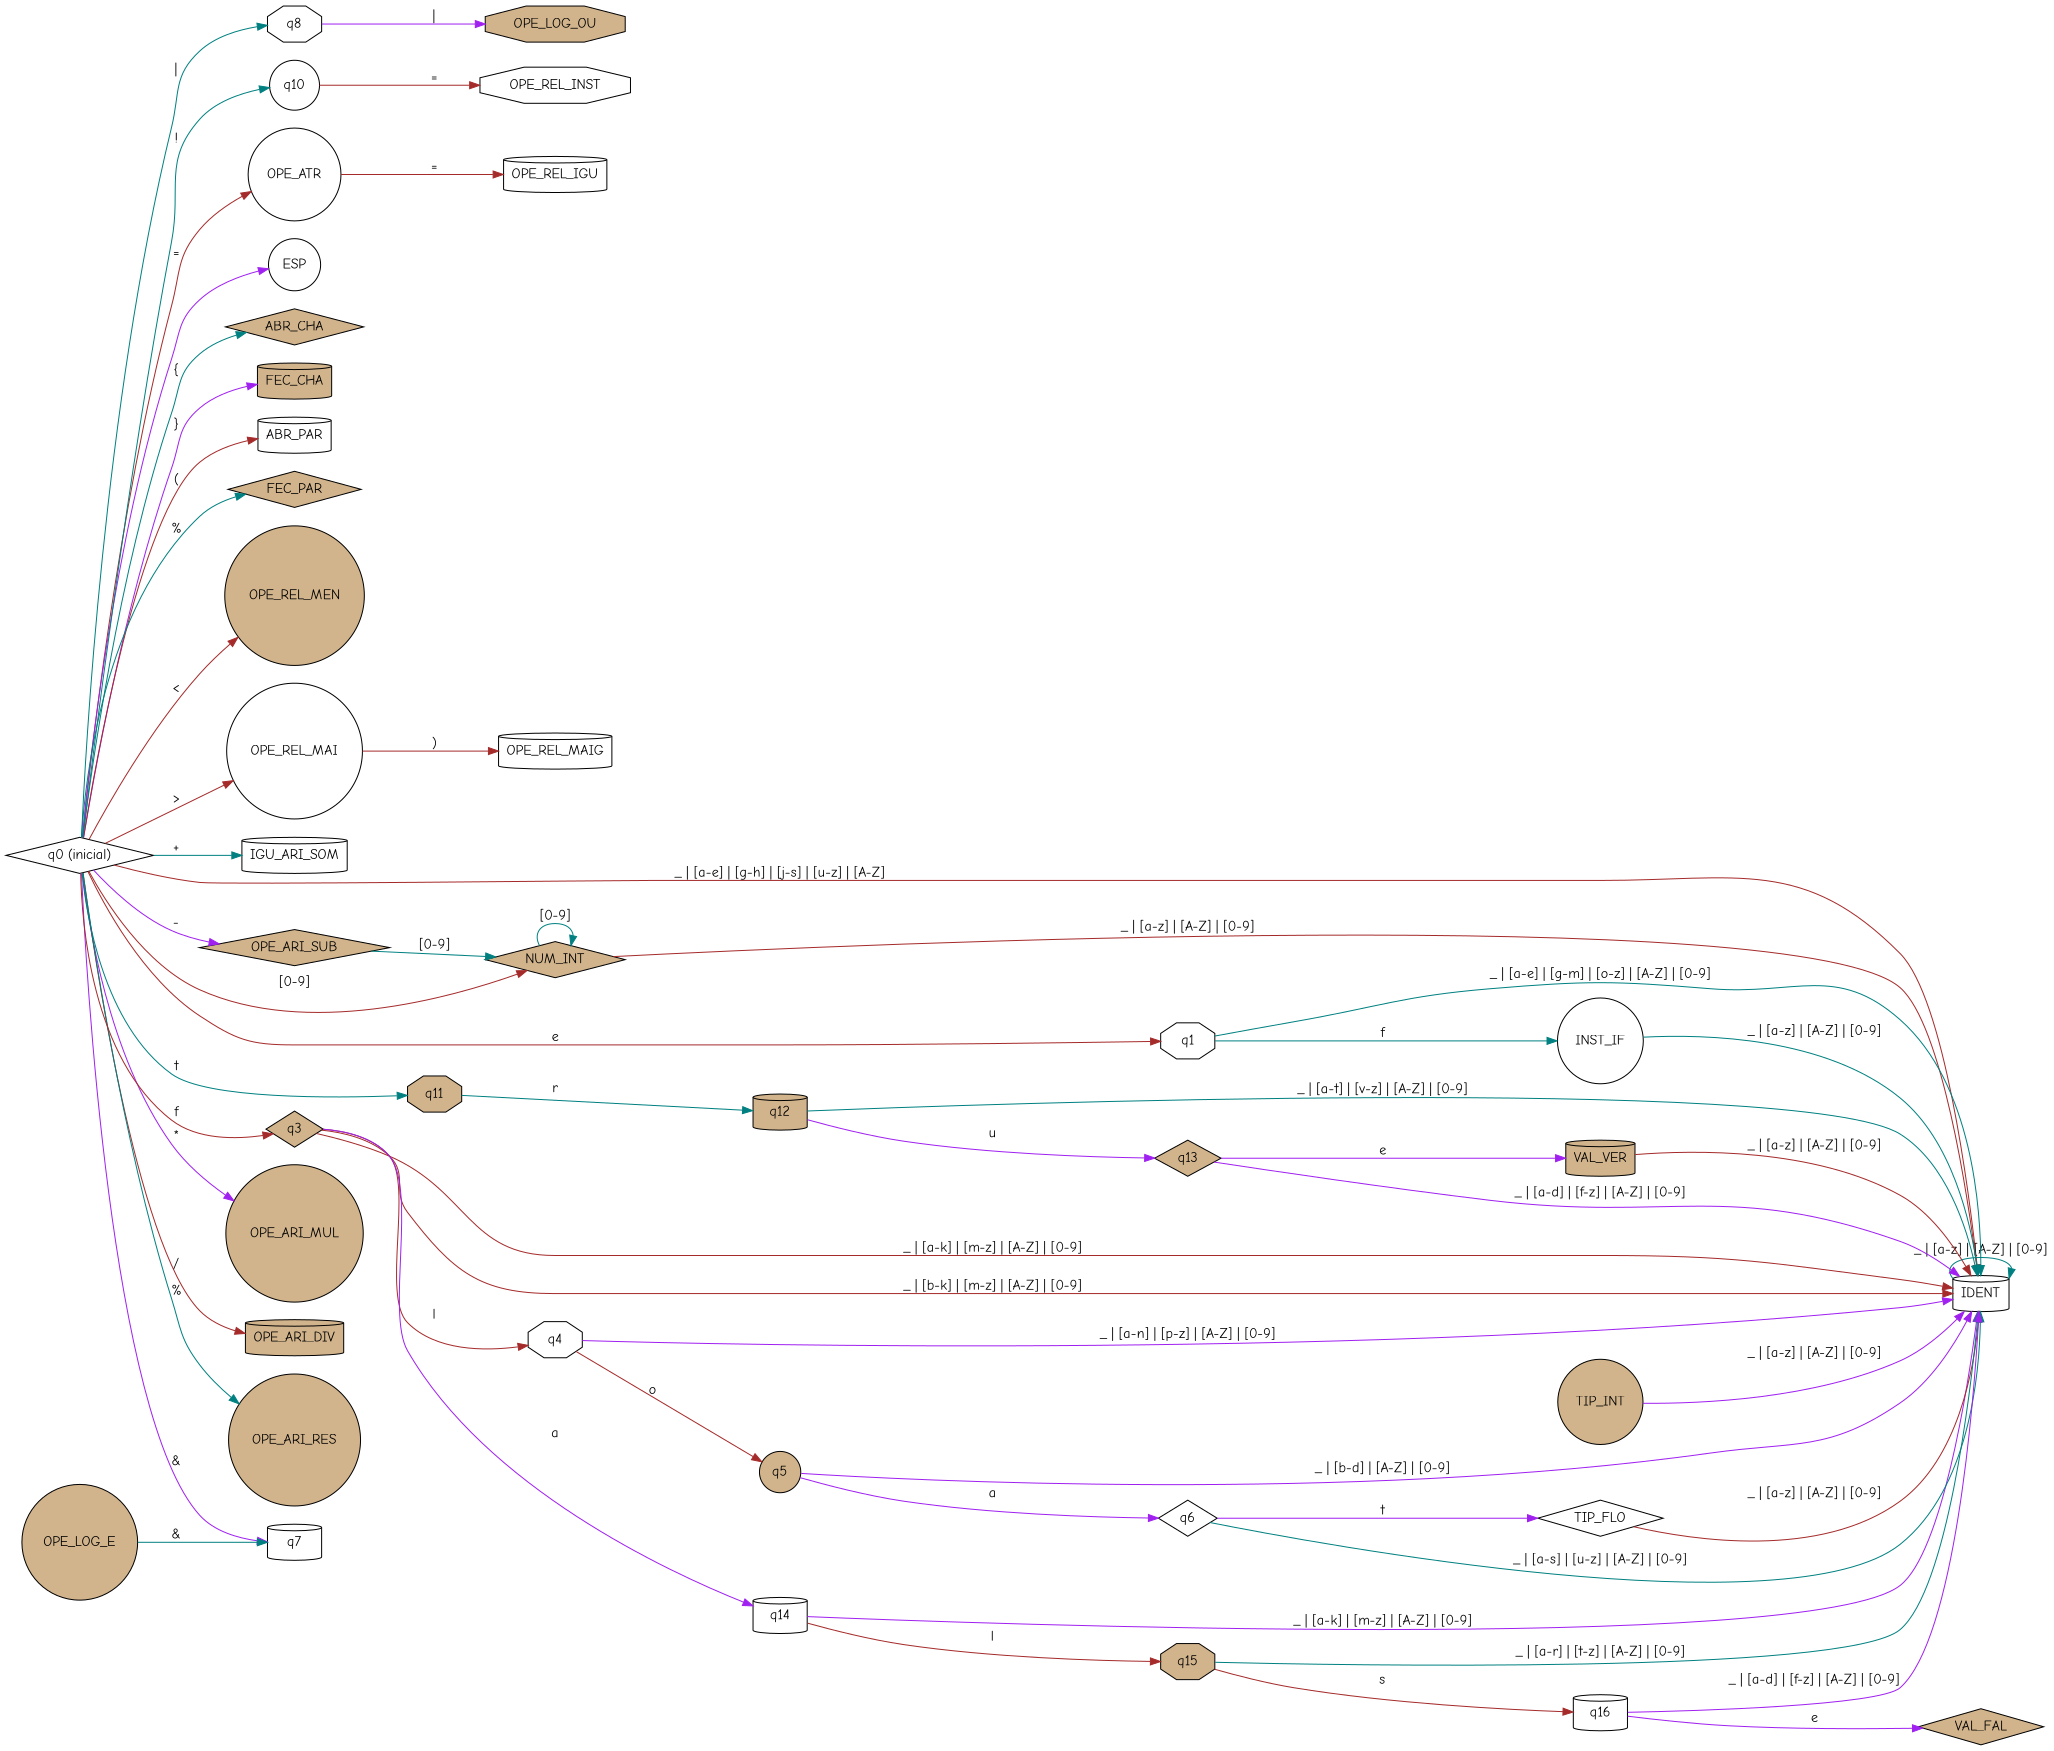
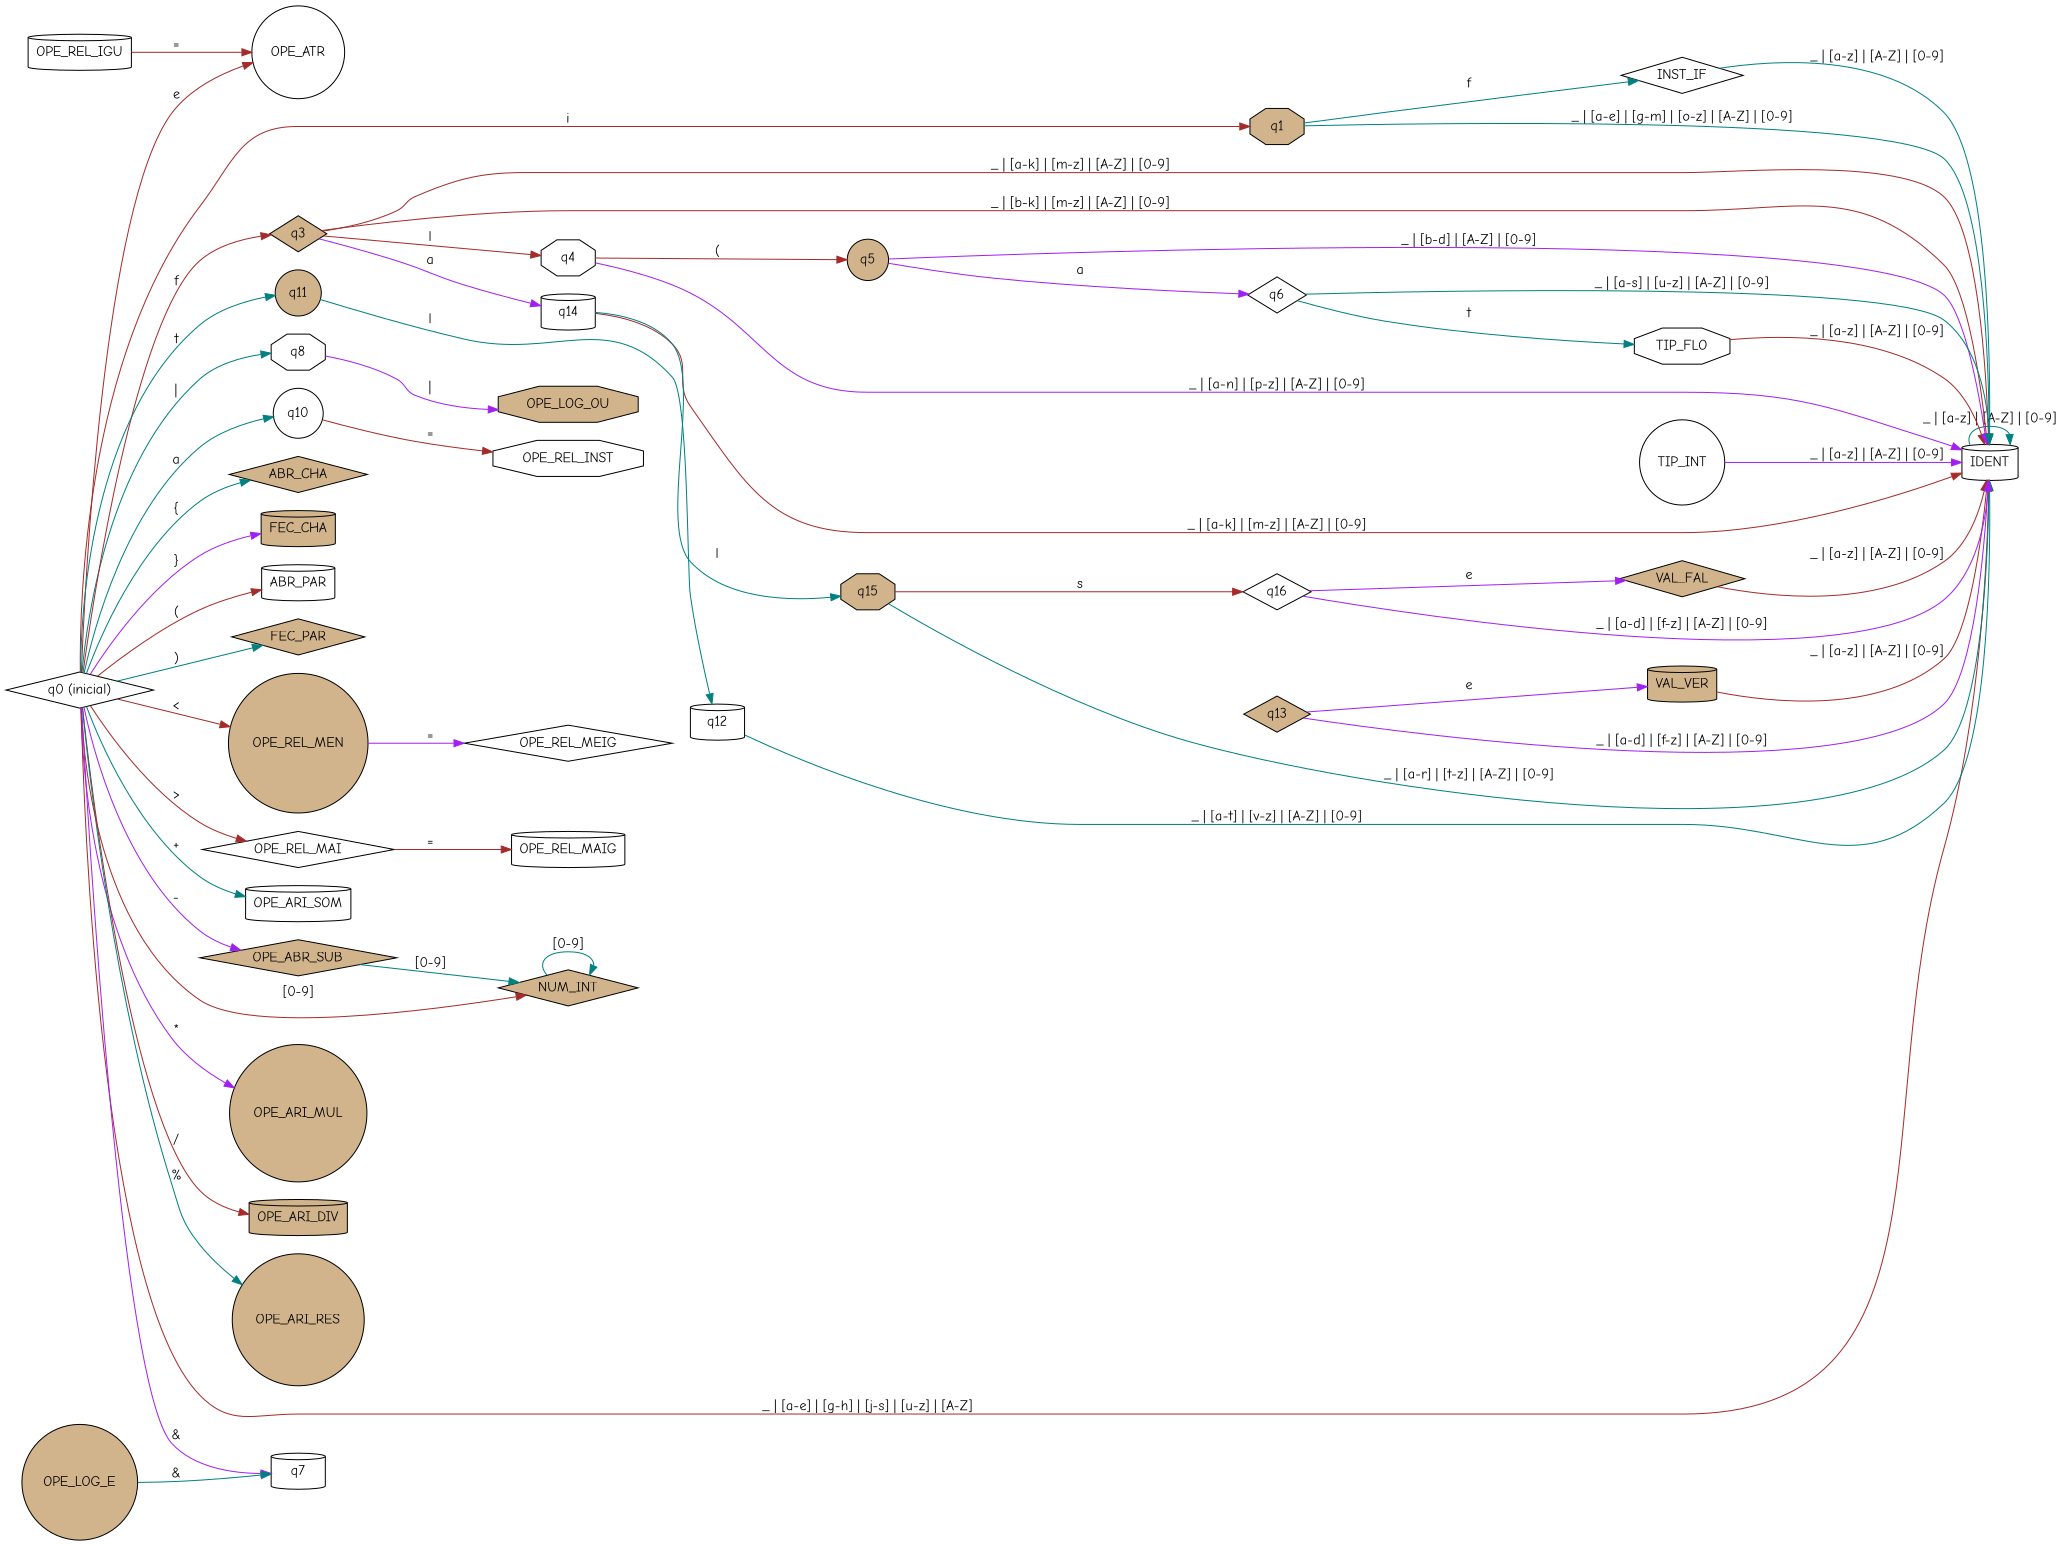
(177, 139) -> (177, 460)
(417, 174) -> (187, 52)
(177, 253) -> (177, 95)
(295, 265) -> none
(177, 529) -> (177, 658)
none -> (568, 743)
(435, 744) -> (430, 842)
(295, 751) -> (298, 850)
(295, 855) -> (298, 904)
(1405, 936) -> (1875, 590)
(295, 948) -> (298, 958)
(555, 1037) -> (568, 119)
(1188, 1041) -> (1277, 127)
(1600, 1041) -> (1682, 75)
(555, 1089) -> (430, 320)
(435, 1094) -> (298, 293)
(780, 1112) -> (717, 722)
(975, 1149) -> none
(653, 1390) -> (717, 251)
(1600, 1402) -> (1682, 462)
(1372, 1518) -> (1459, 331)
(1600, 1518) -> (1682, 346)
(1495, 1628) -> (1223, 533)
(978, 1653) -> (678, 485)
(1600, 1713) -> (1277, 592)
